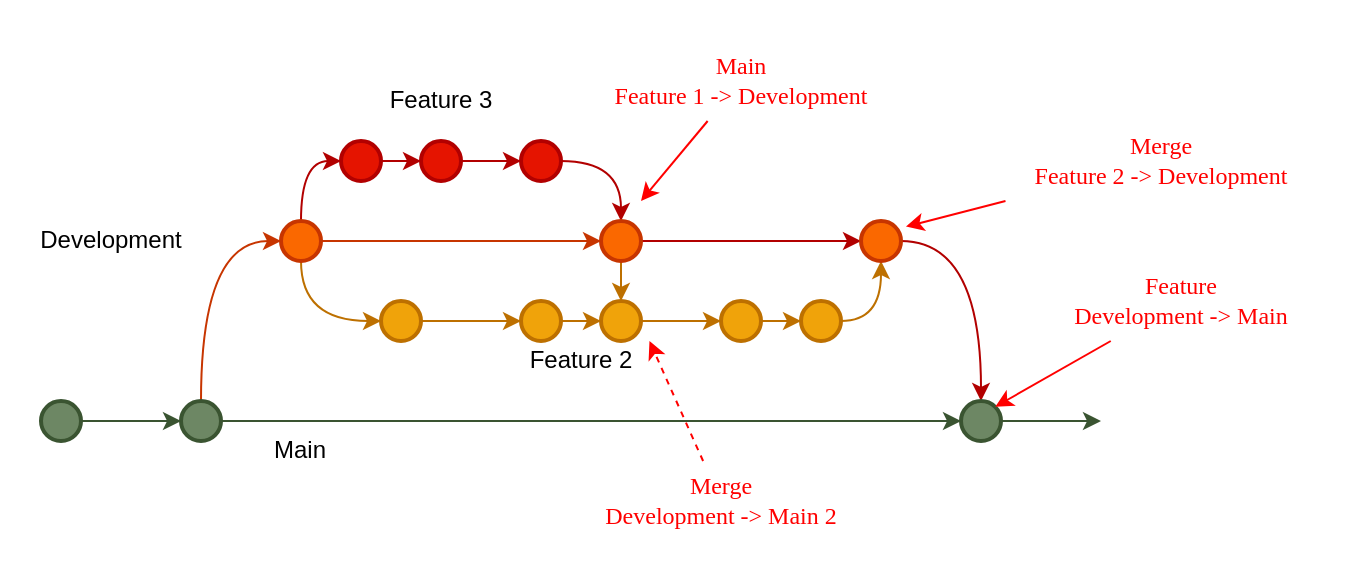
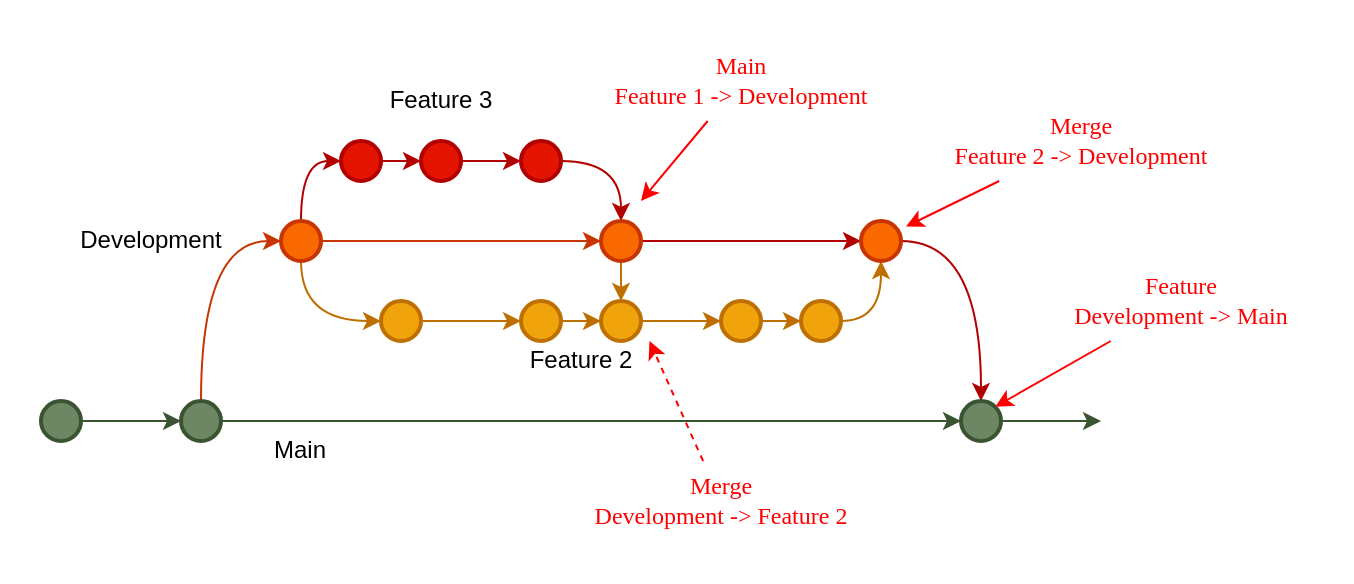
(1161, 161) -> (1081, 141)
(111, 241) -> (151, 241)
(722, 501) -> (722, 501)
